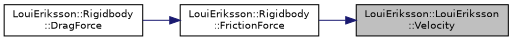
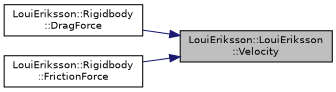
(156, 20) -> (156, 32)
